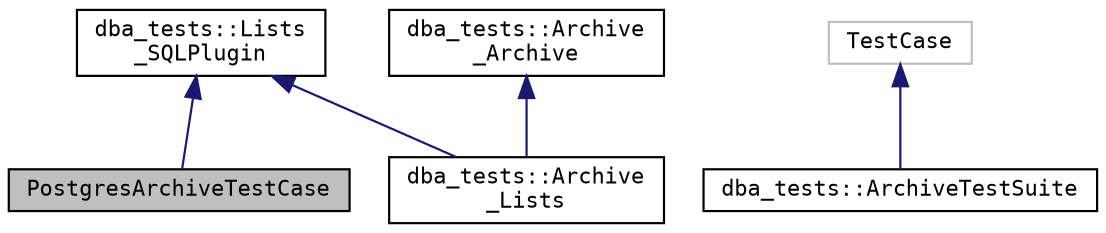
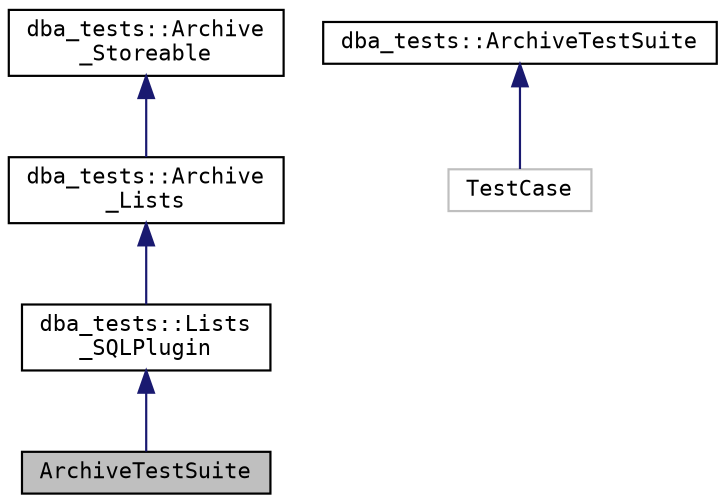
(527, 43) -> (146, 43)
(374, 121) -> (146, 275)
(900, 128) -> (520, 128)
(179, 190) -> (146, 473)
